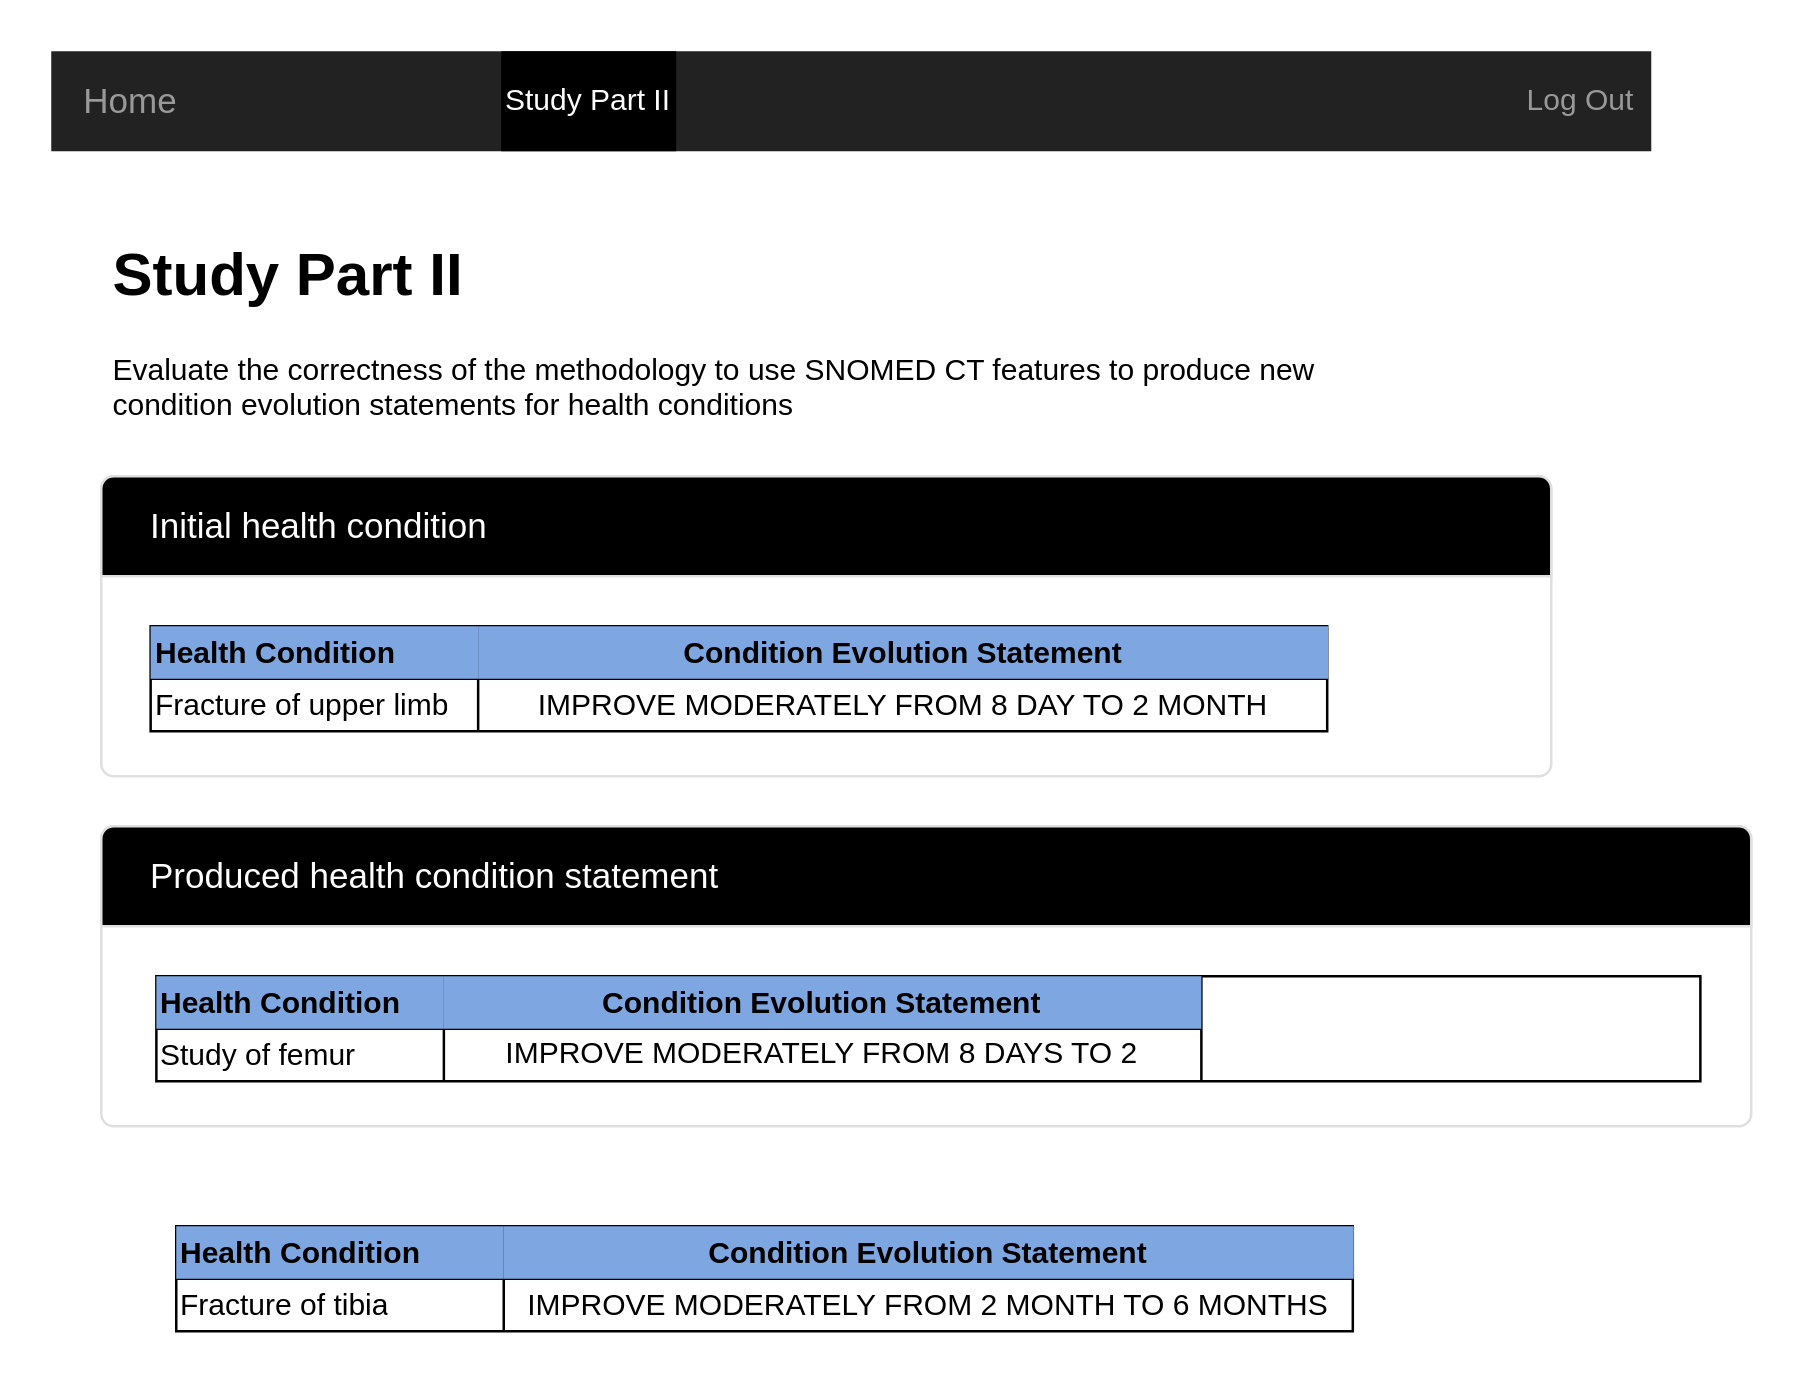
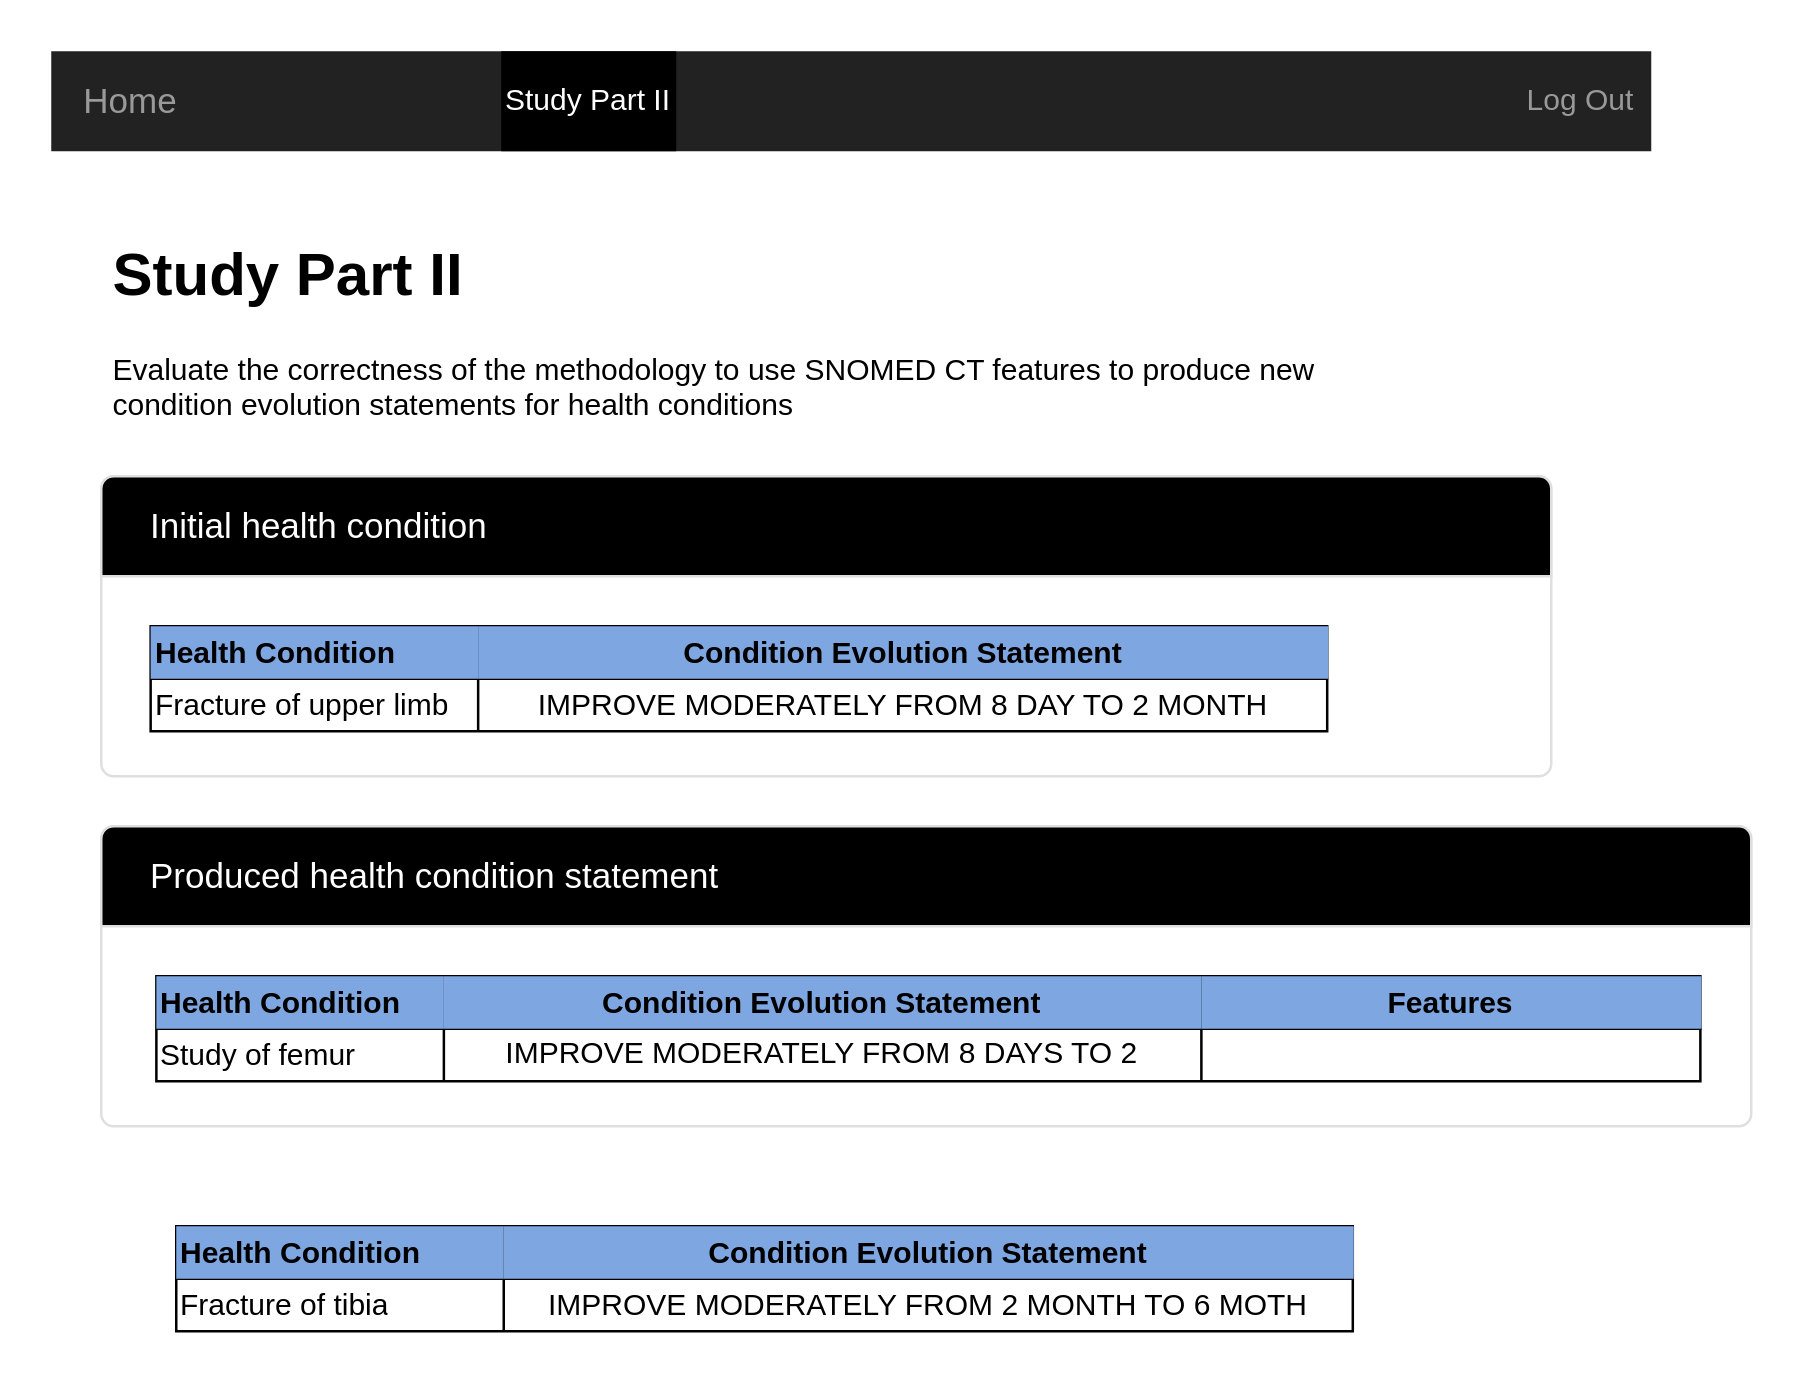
none -> (1451, 1003)
(823, 1056) -> (823, 1056)
(929, 1306) -> (929, 1306)
